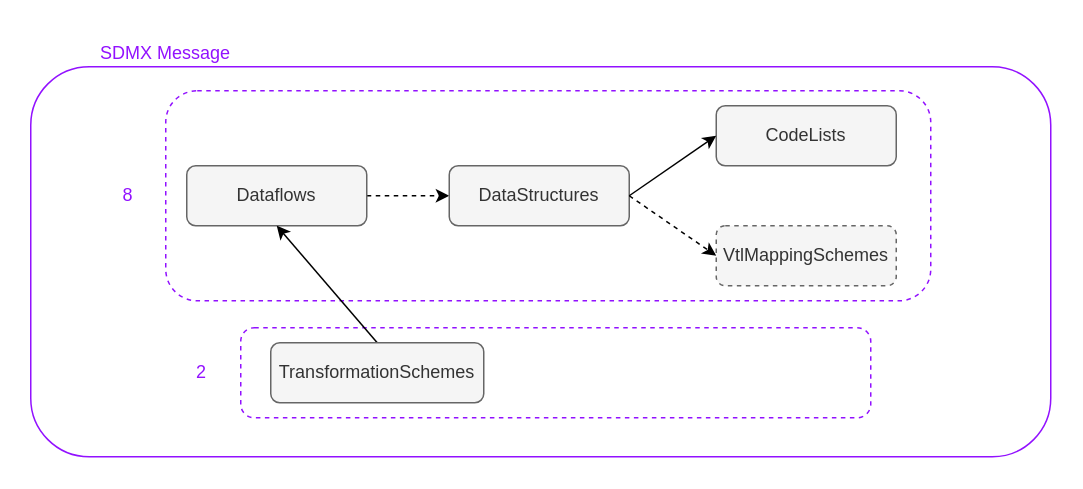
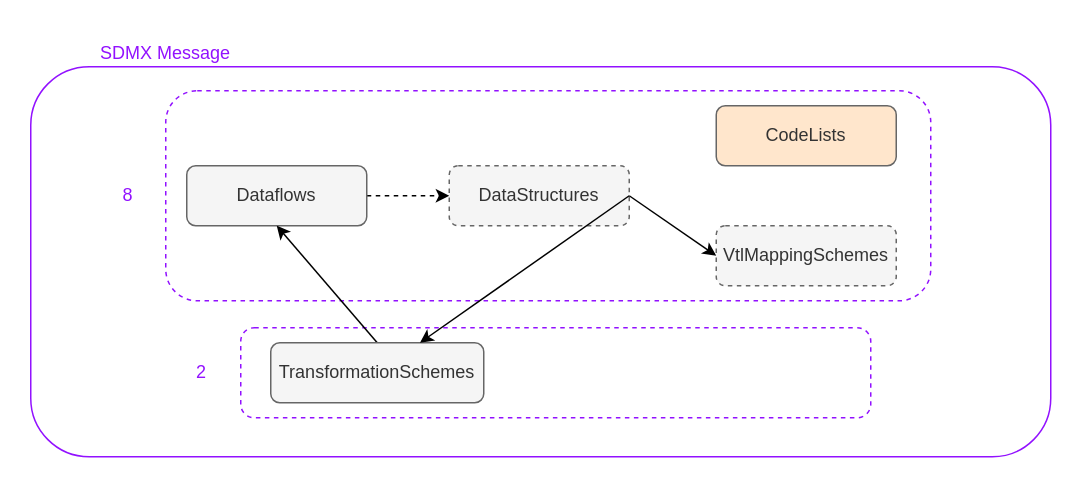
(806, 136) -> (806, 136)
(670, 168) -> (529, 267)
(539, 196) -> (539, 196)
(670, 224) -> (670, 224)
